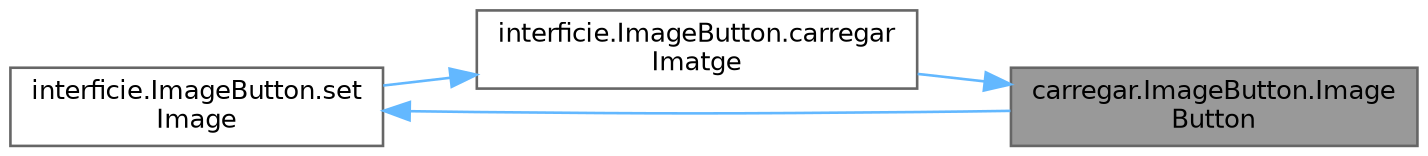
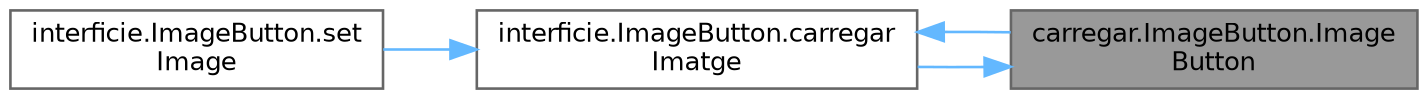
(710, 113) -> (977, 32)
